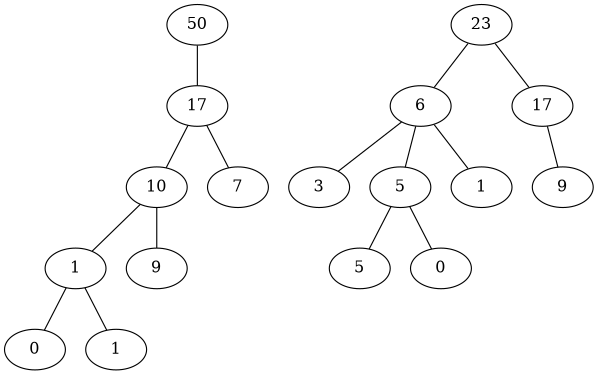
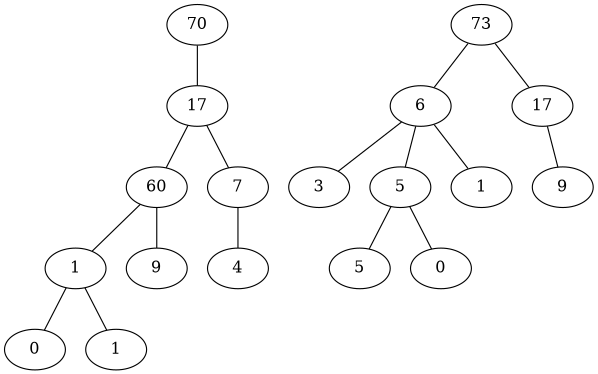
(197, 25) -> (197, 25)
(482, 25) -> (482, 25)
(157, 187) -> (157, 187)
none -> (238, 268)
